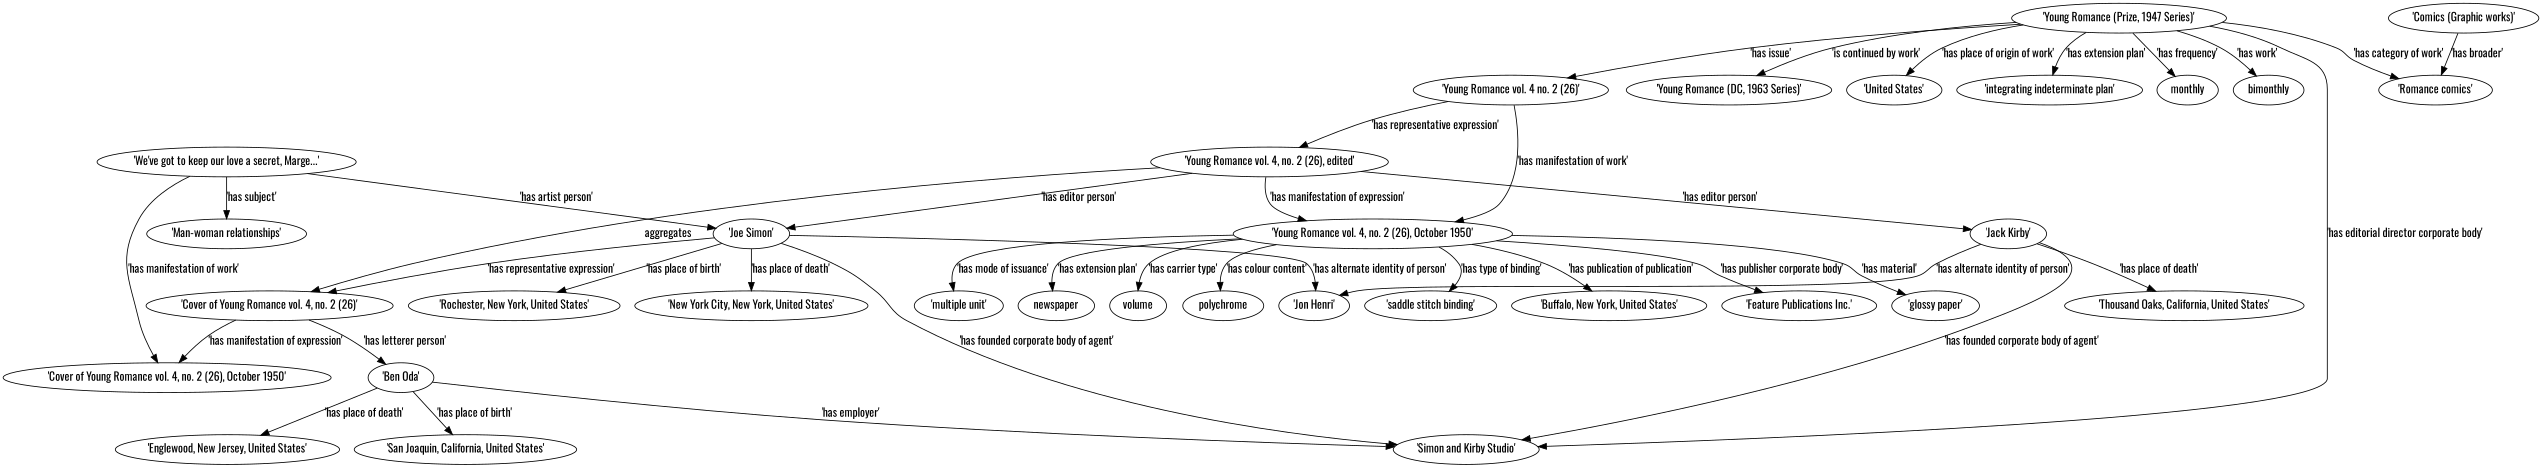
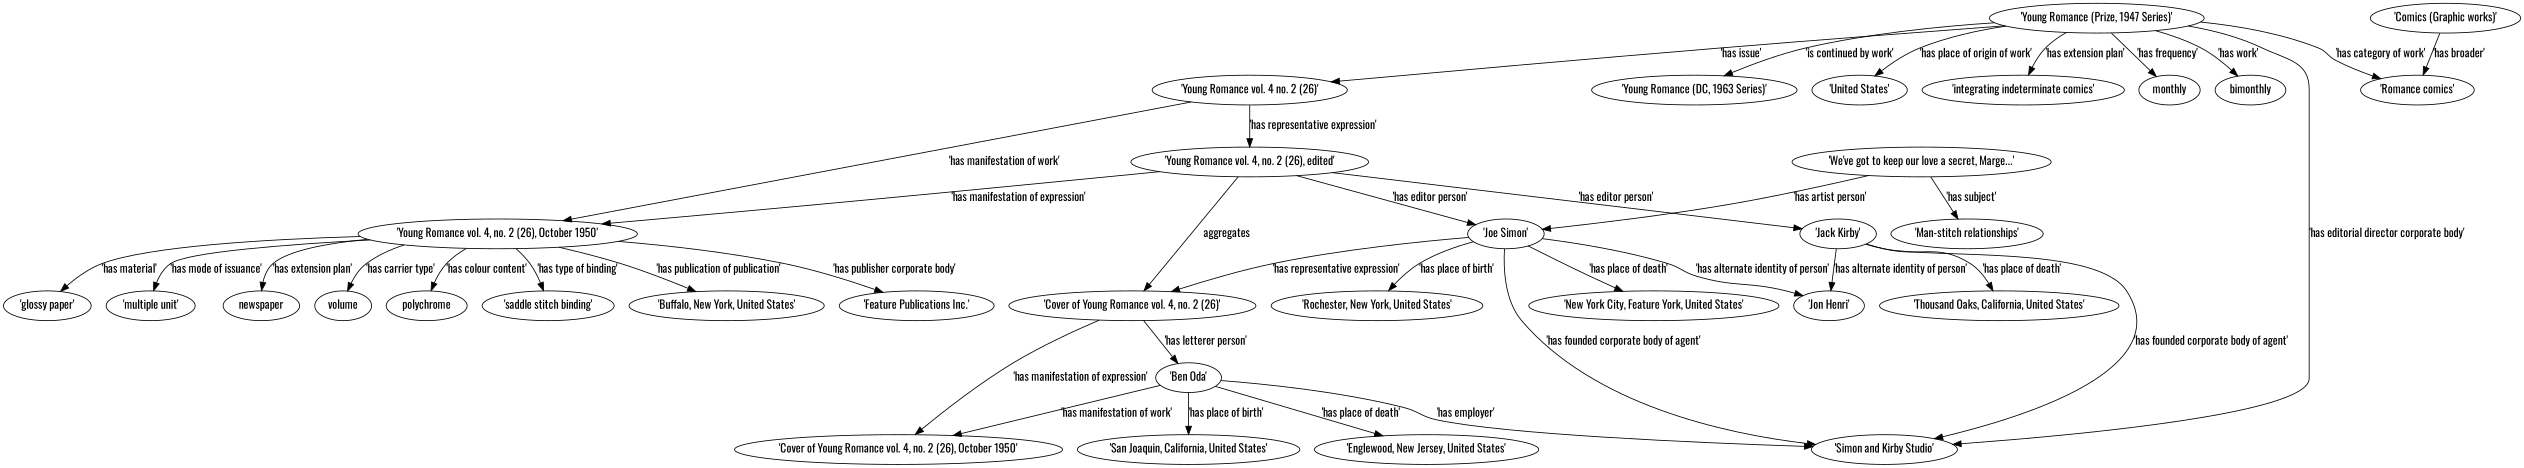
(2050, 90) -> (2023, 90)
(227, 234) -> (1967, 234)
(127, 255) -> (1061, 409)
(751, 306) -> (1654, 306)
